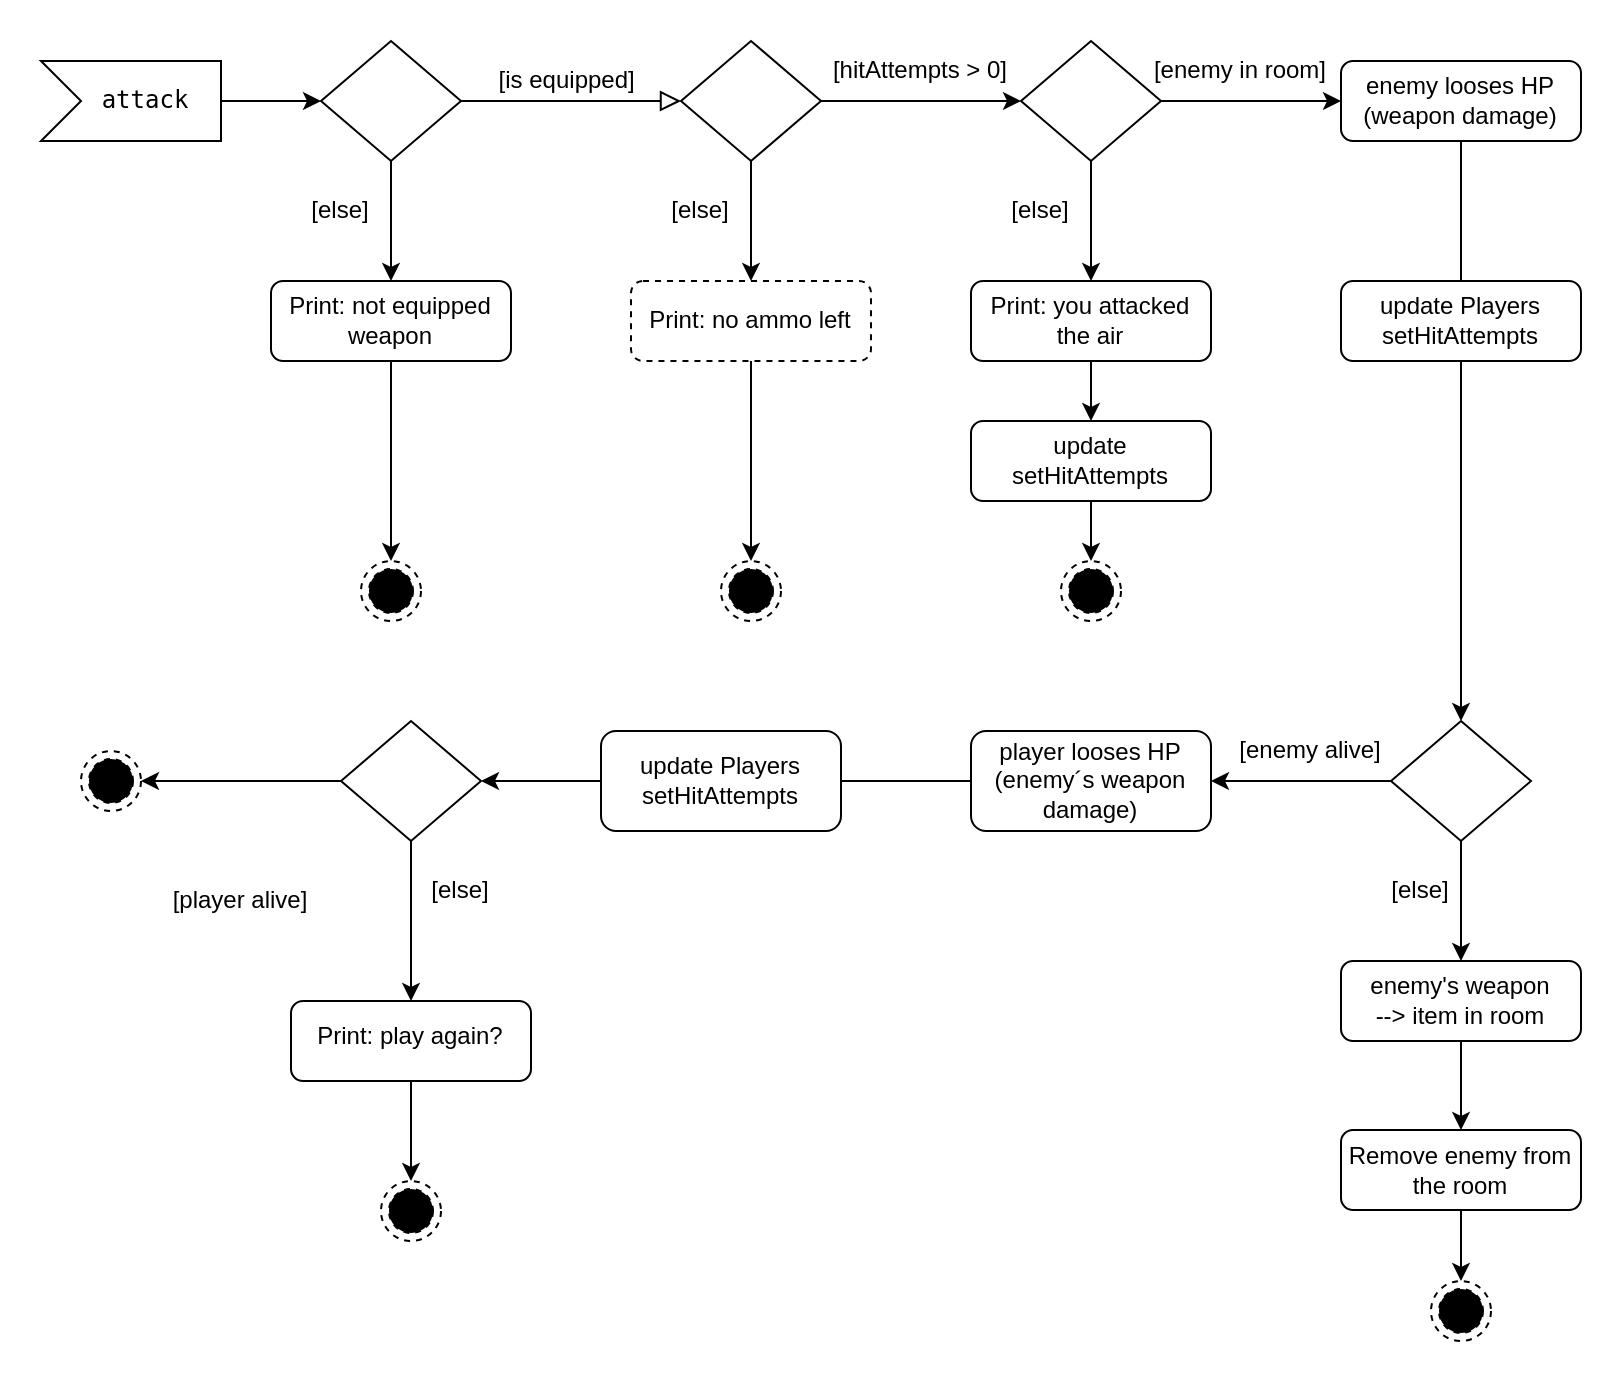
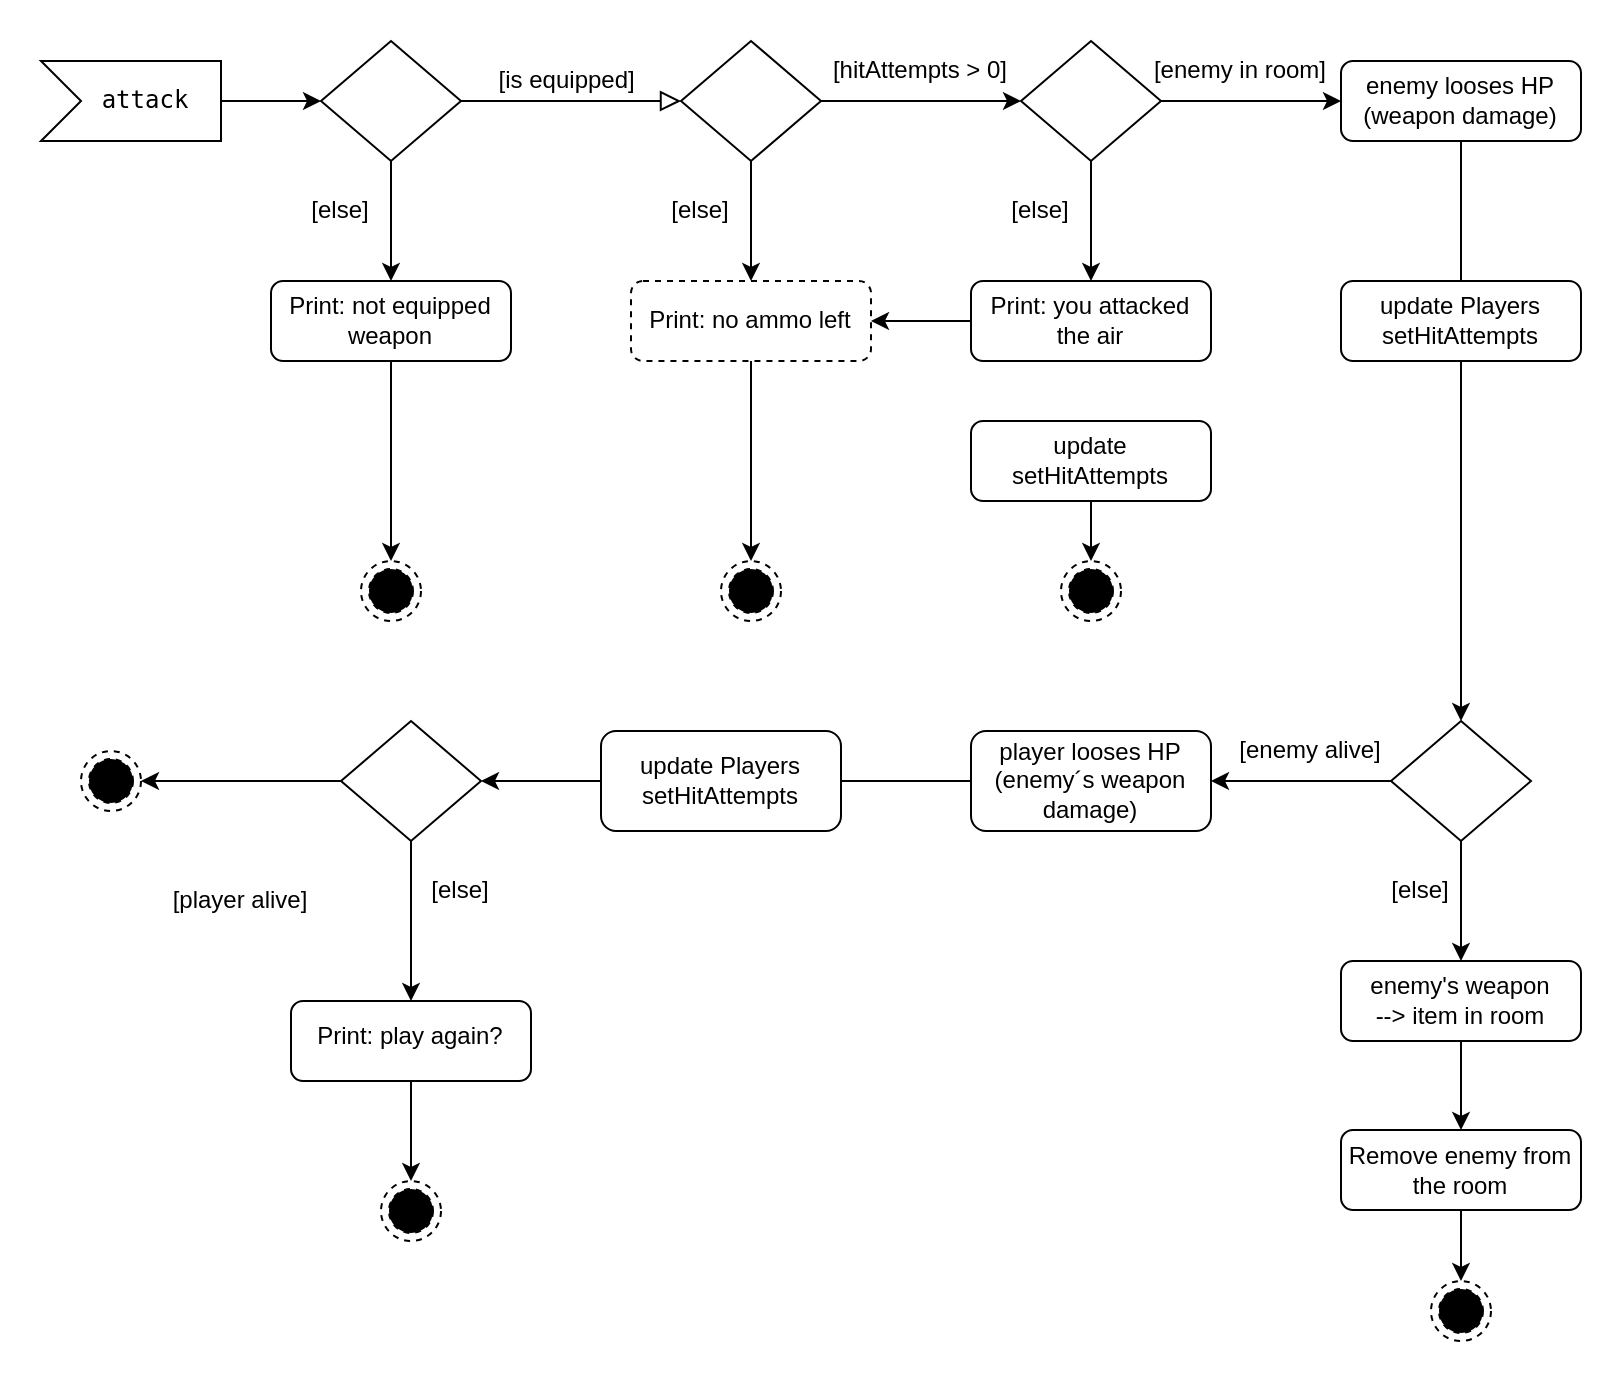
(1091, 398) -> (928, 321)
